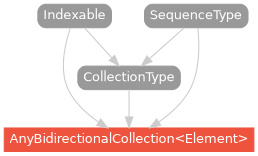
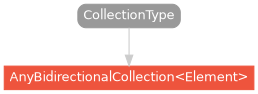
(75, 16) -> none
(196, 16) -> none
